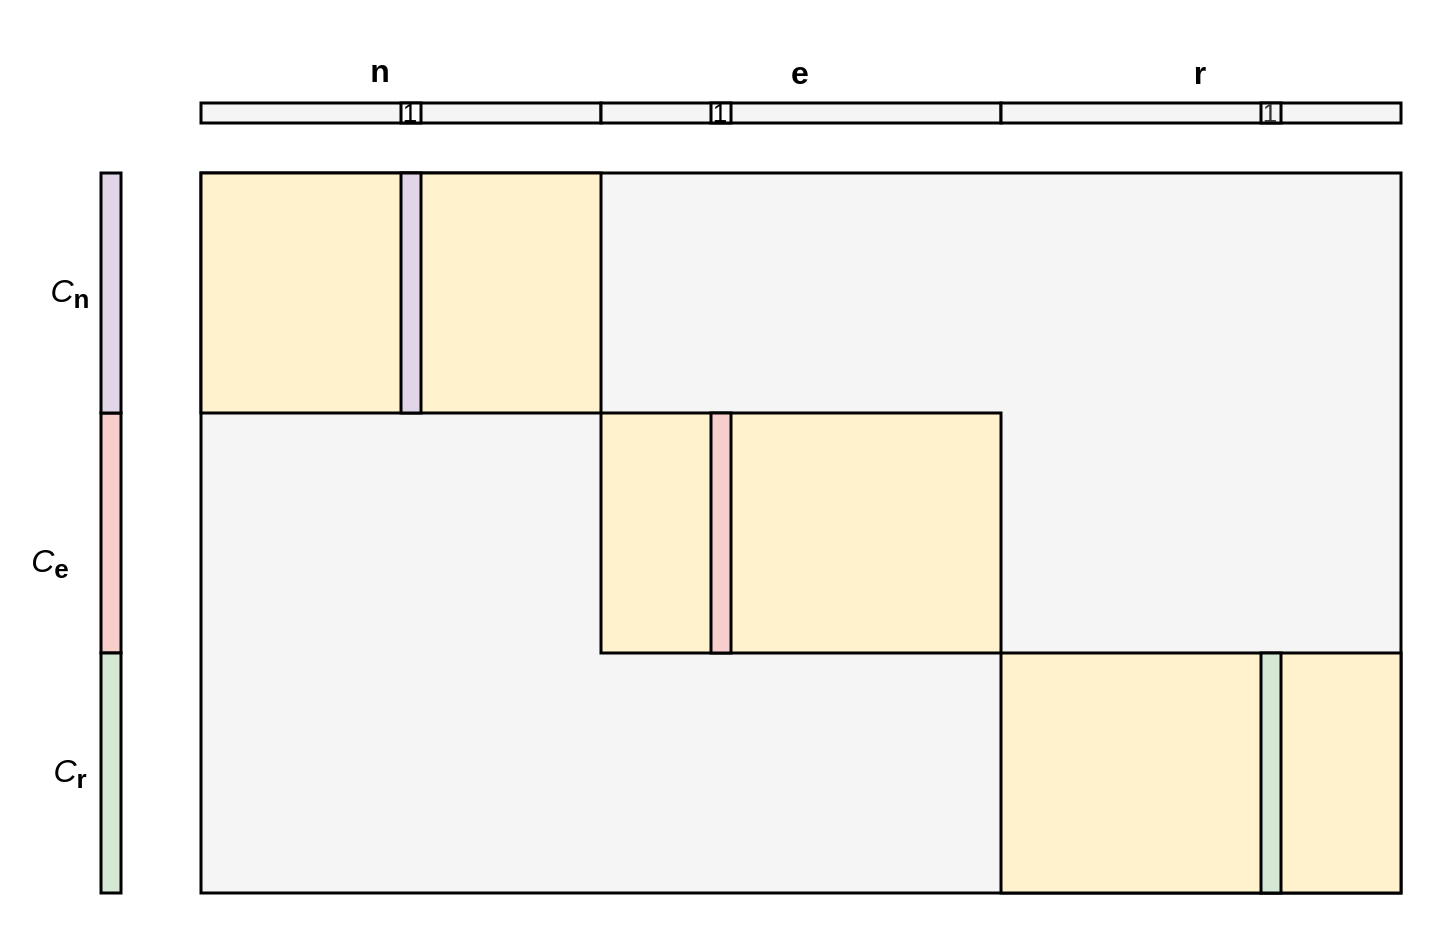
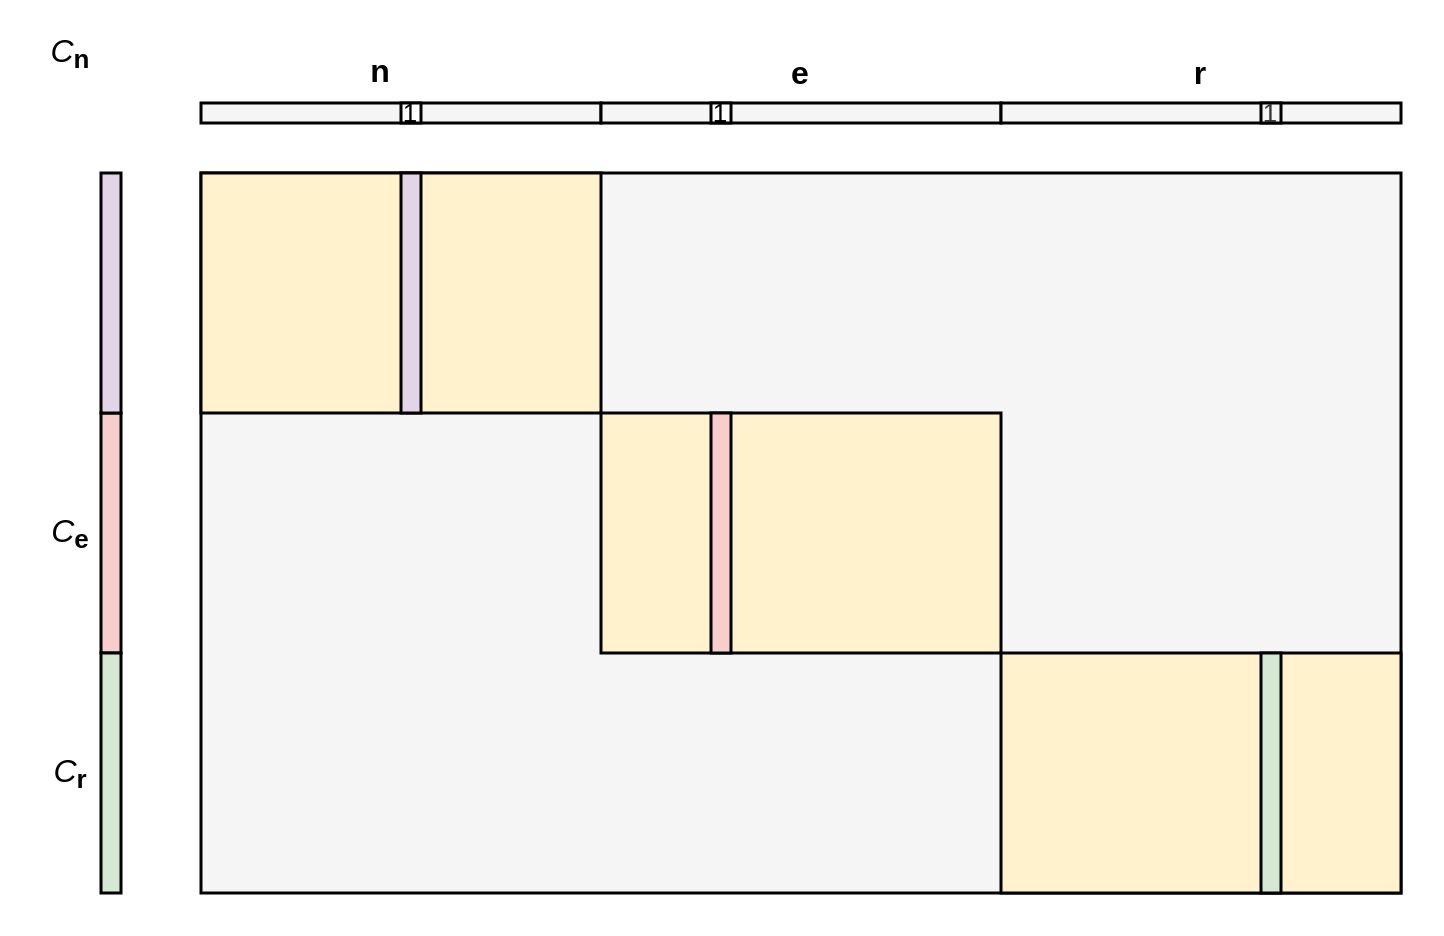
(71, 293) -> (71, 53)
(51, 563) -> (71, 533)
